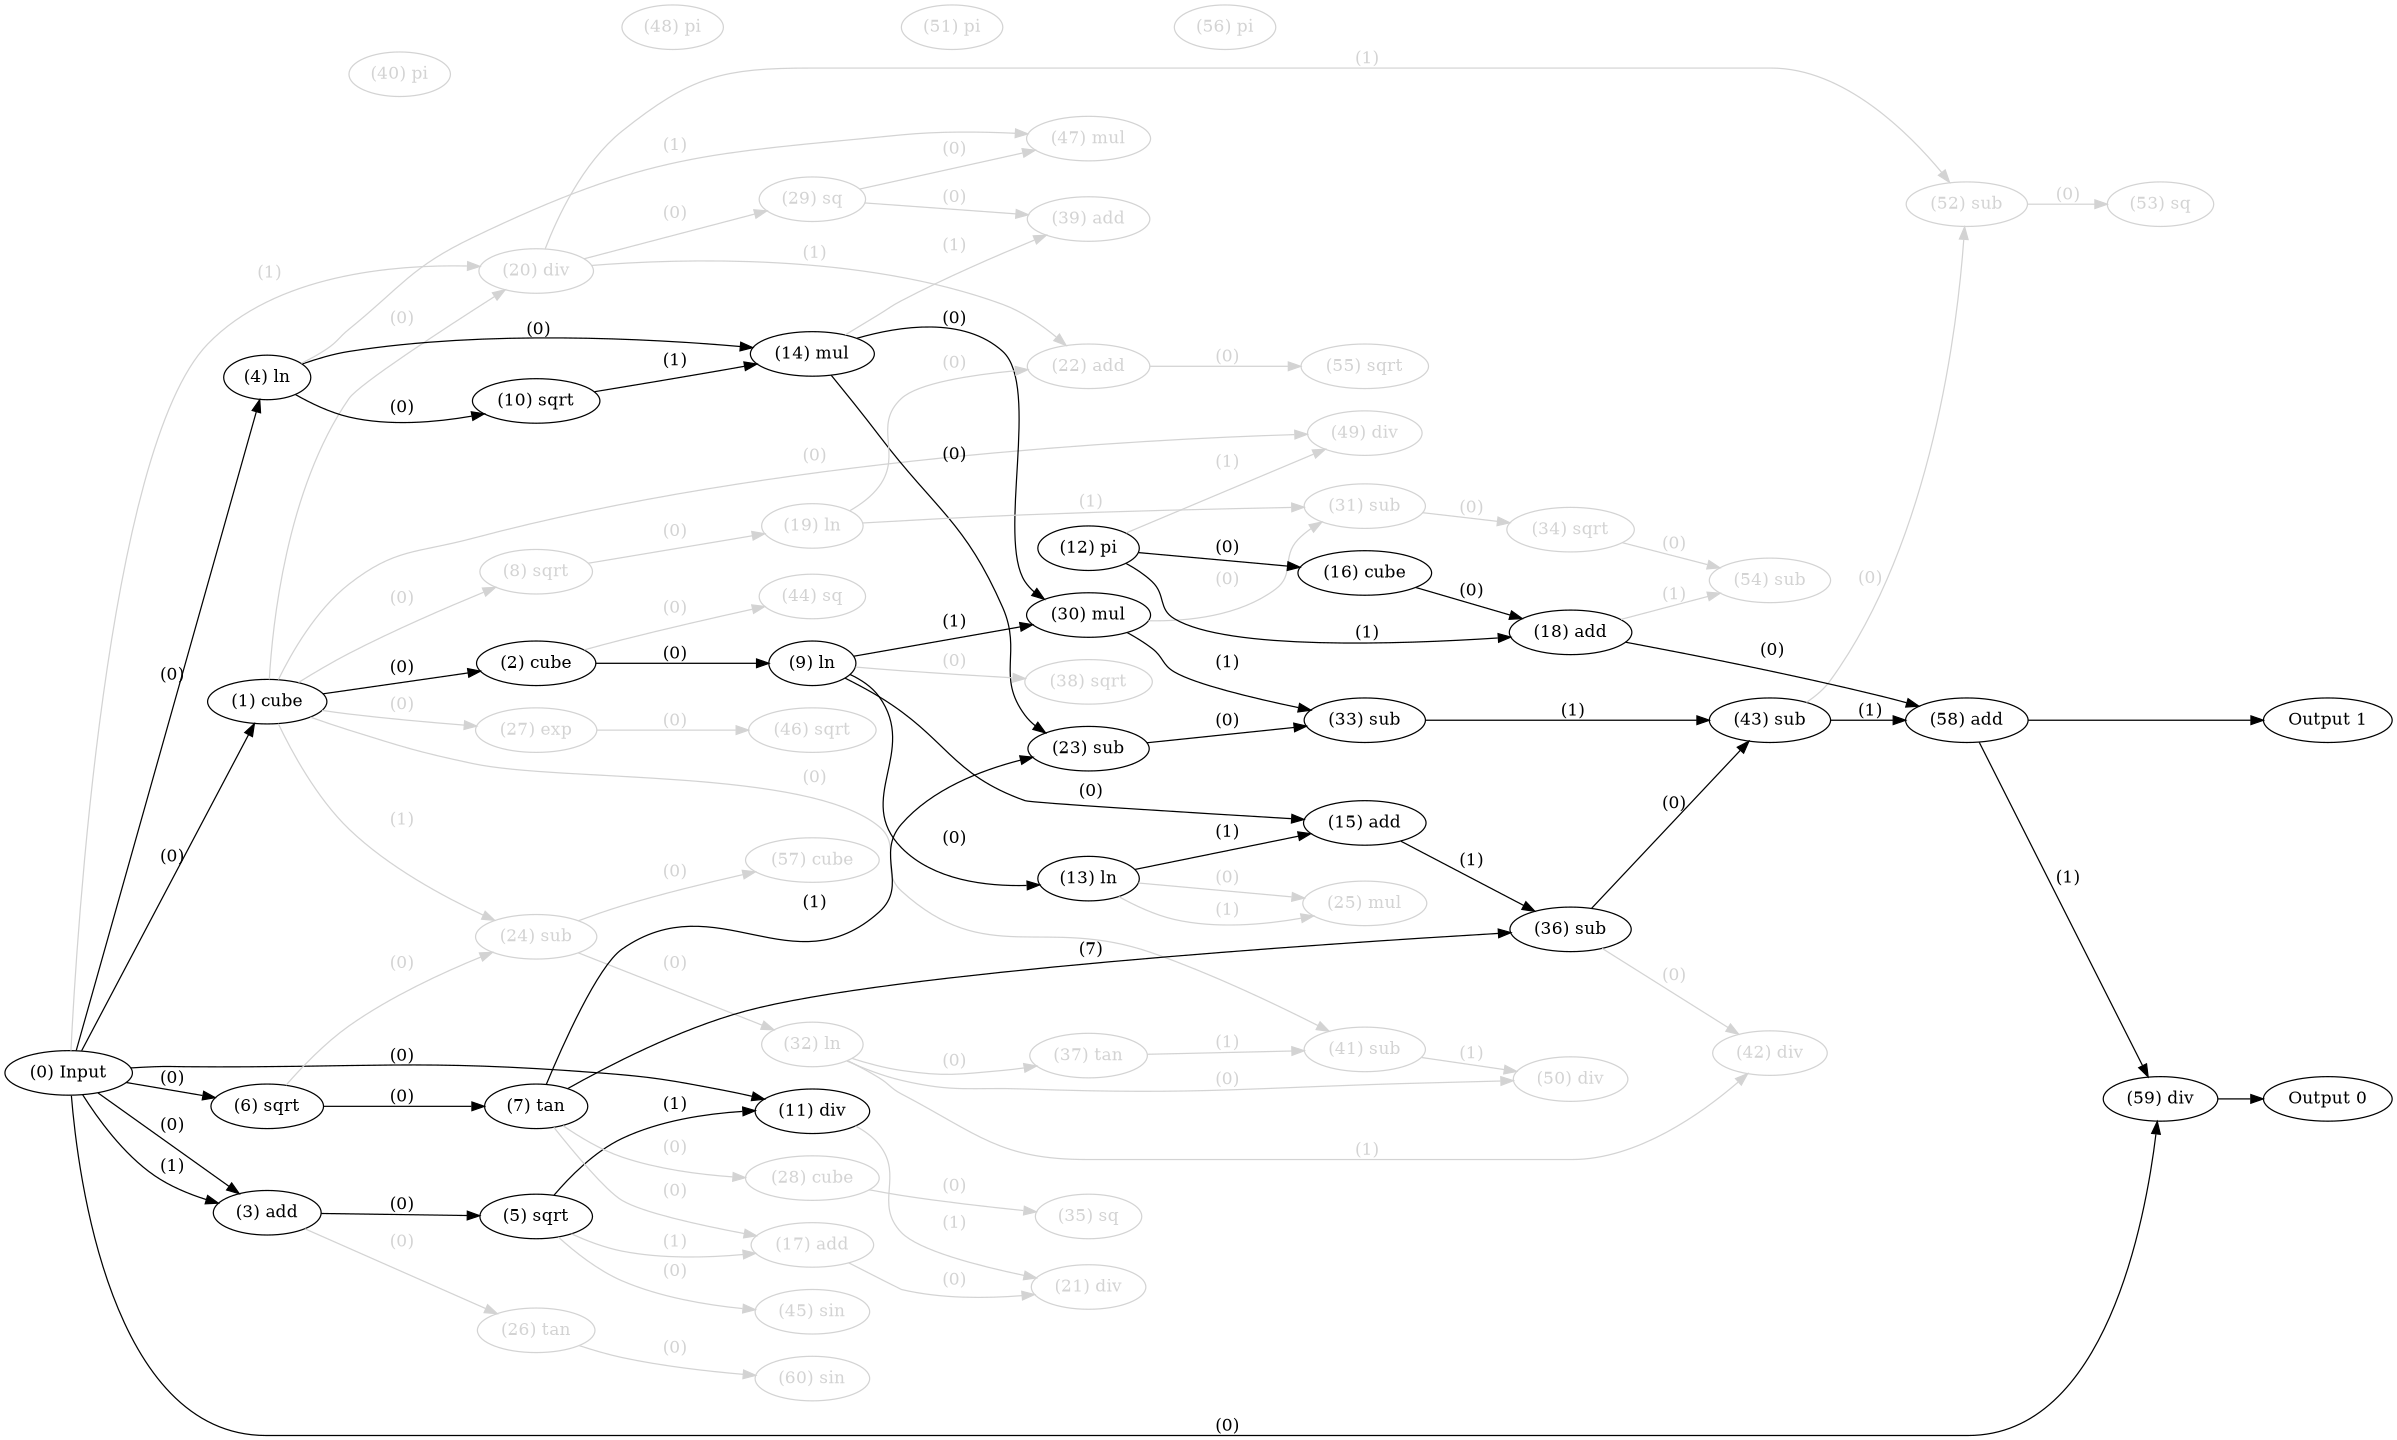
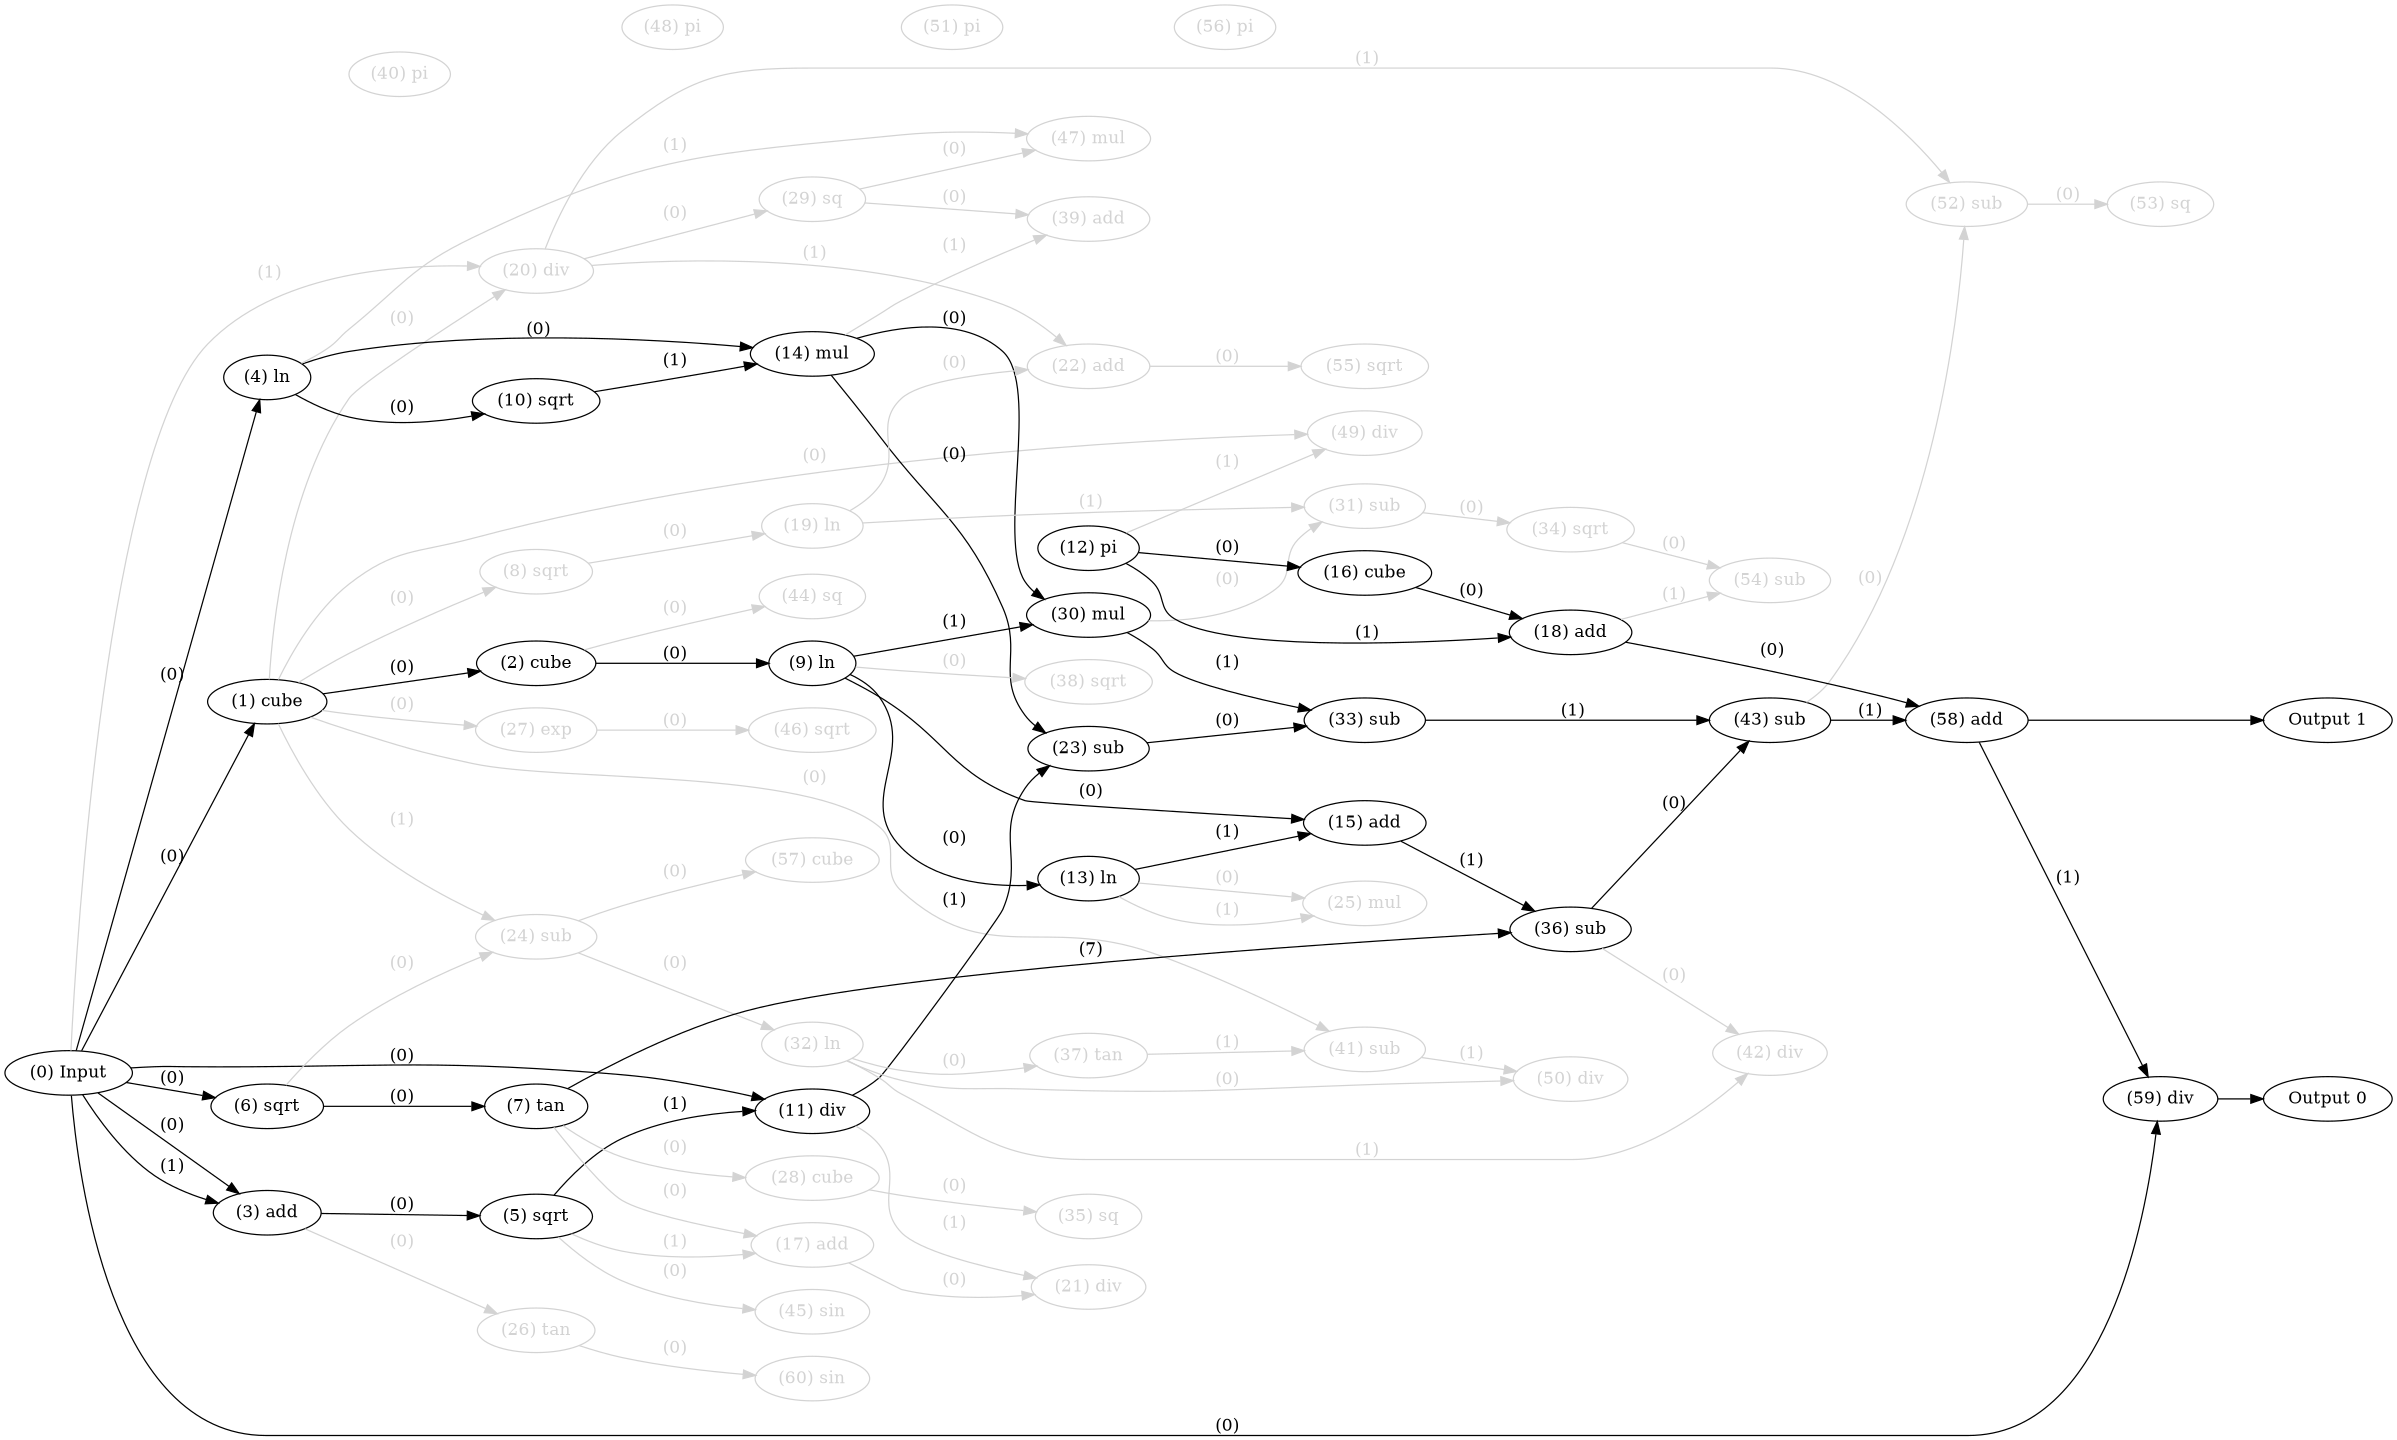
(789, 940) -> (976, 948)
